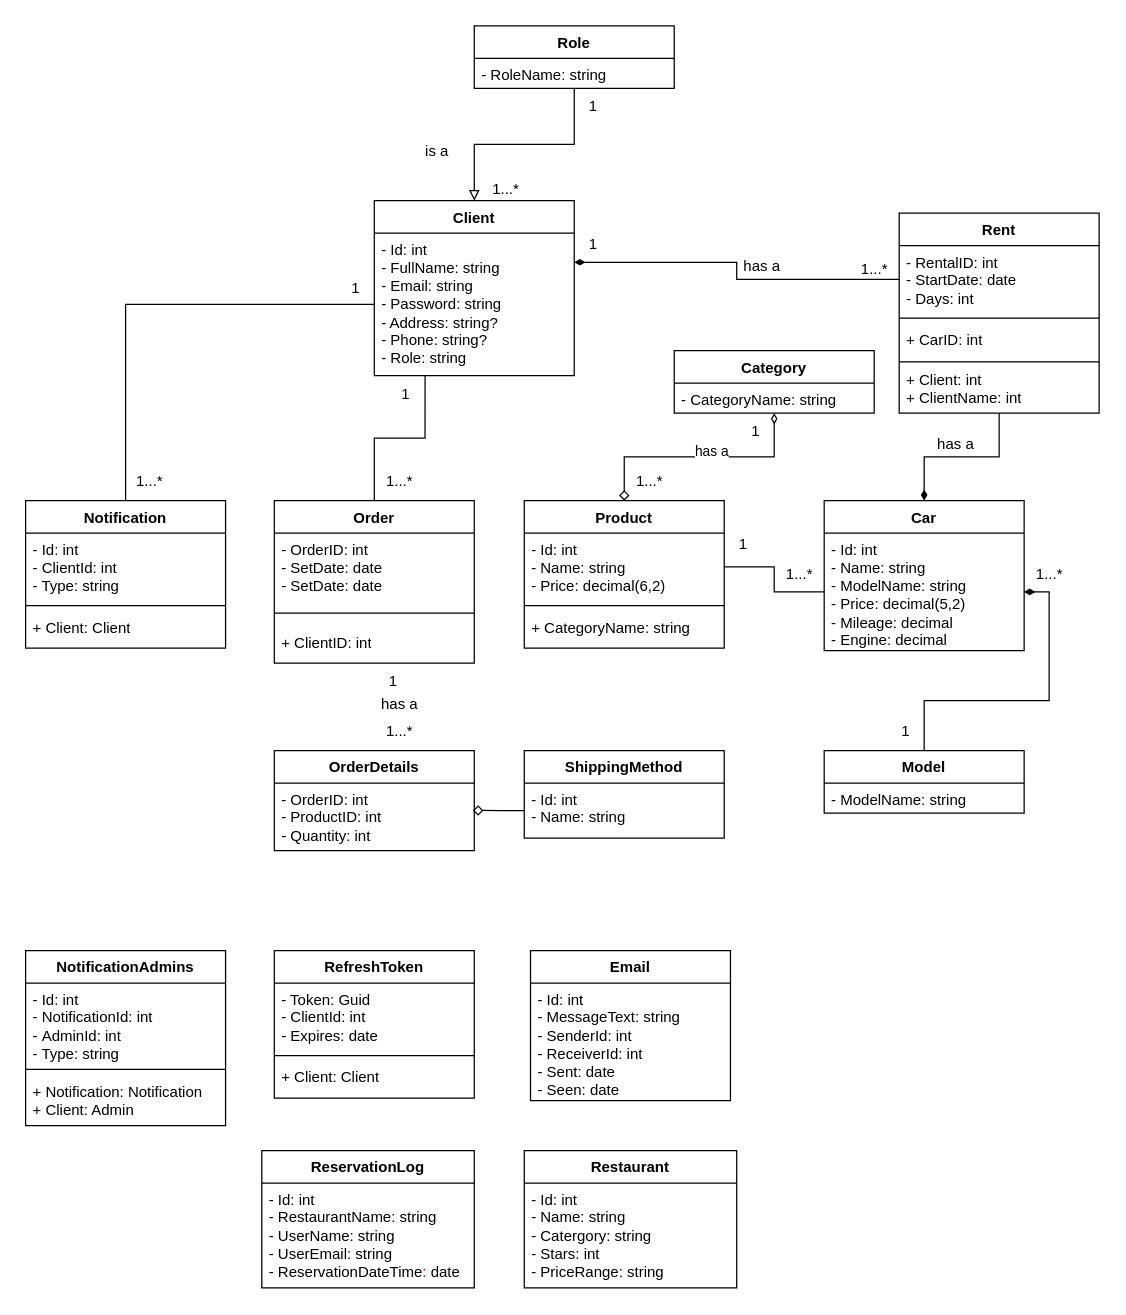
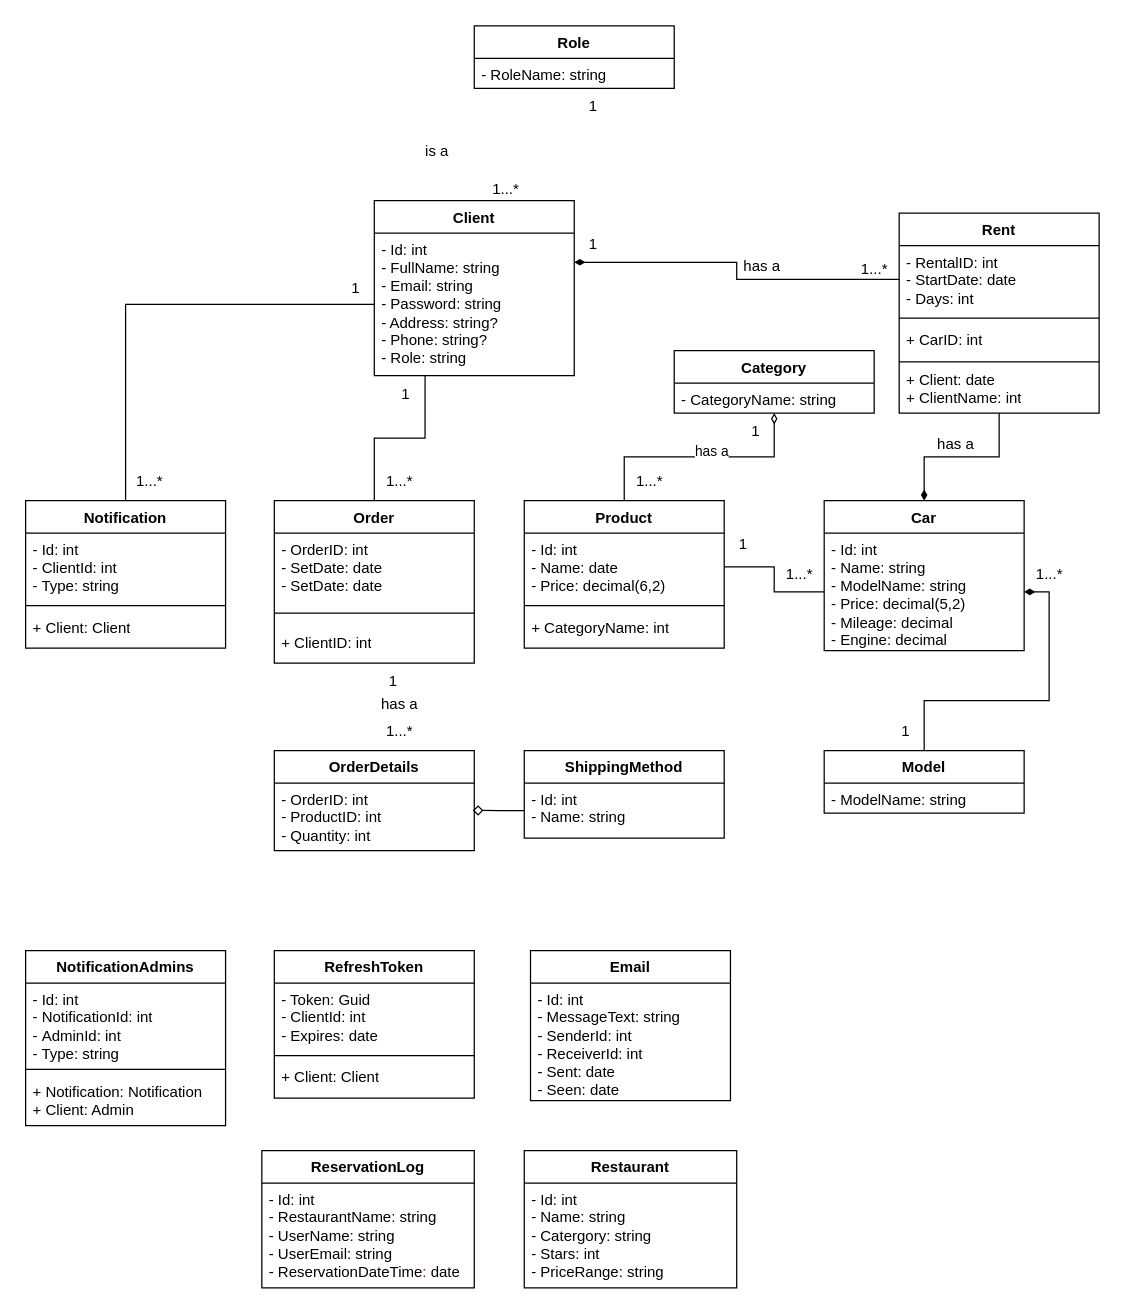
(528, 144) -> none
(969, 390) -> (969, 390)
(624, 490) -> (624, 495)
(606, 569) -> (606, 569)
(616, 628) -> (604, 628)
